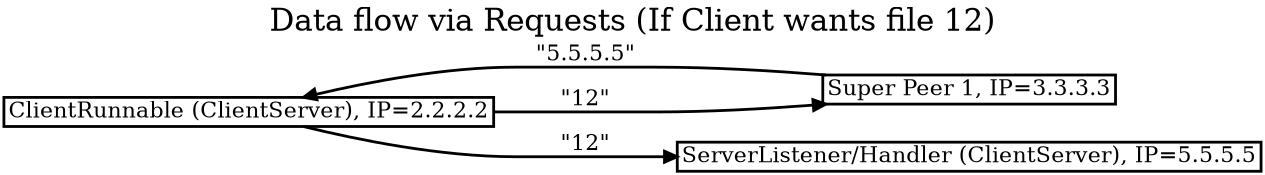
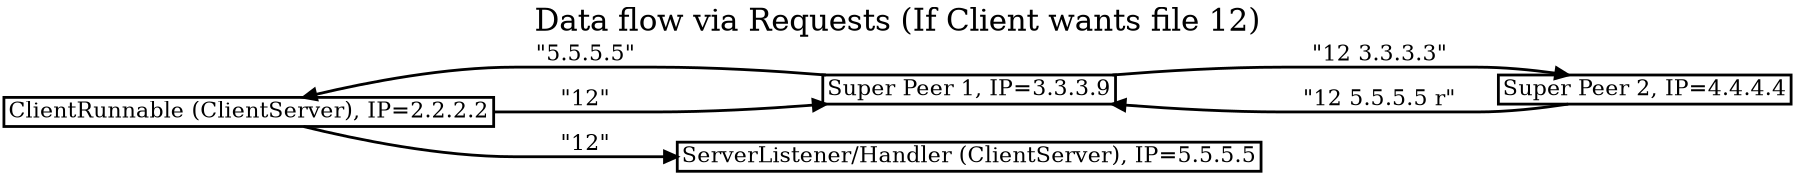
(969, 90) -> (969, 90)
none -> (1645, 90)
